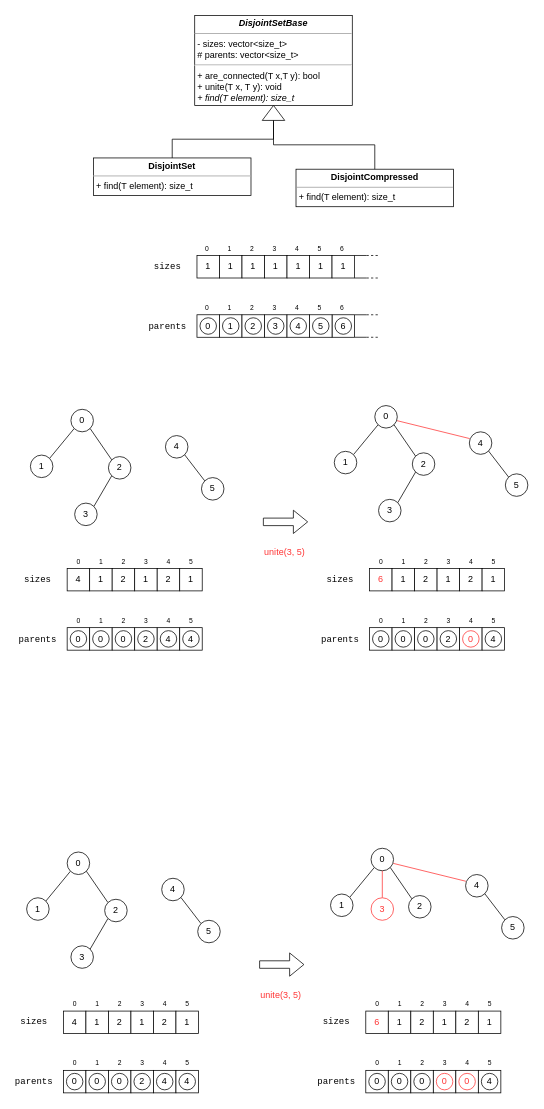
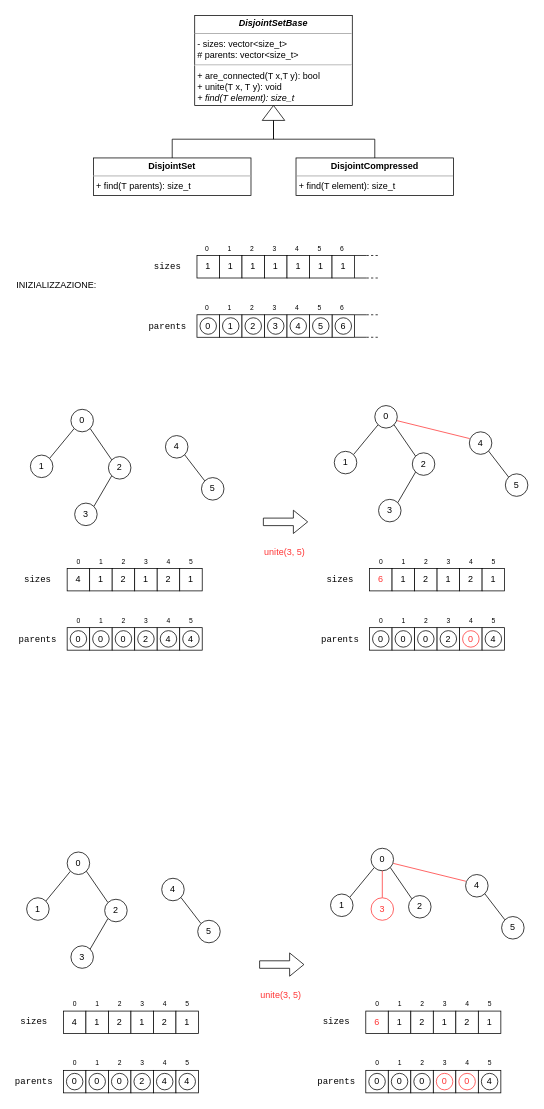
(148, 169) -> (149, 169)
(375, 188) -> (375, 177)
none -> (57, 285)
